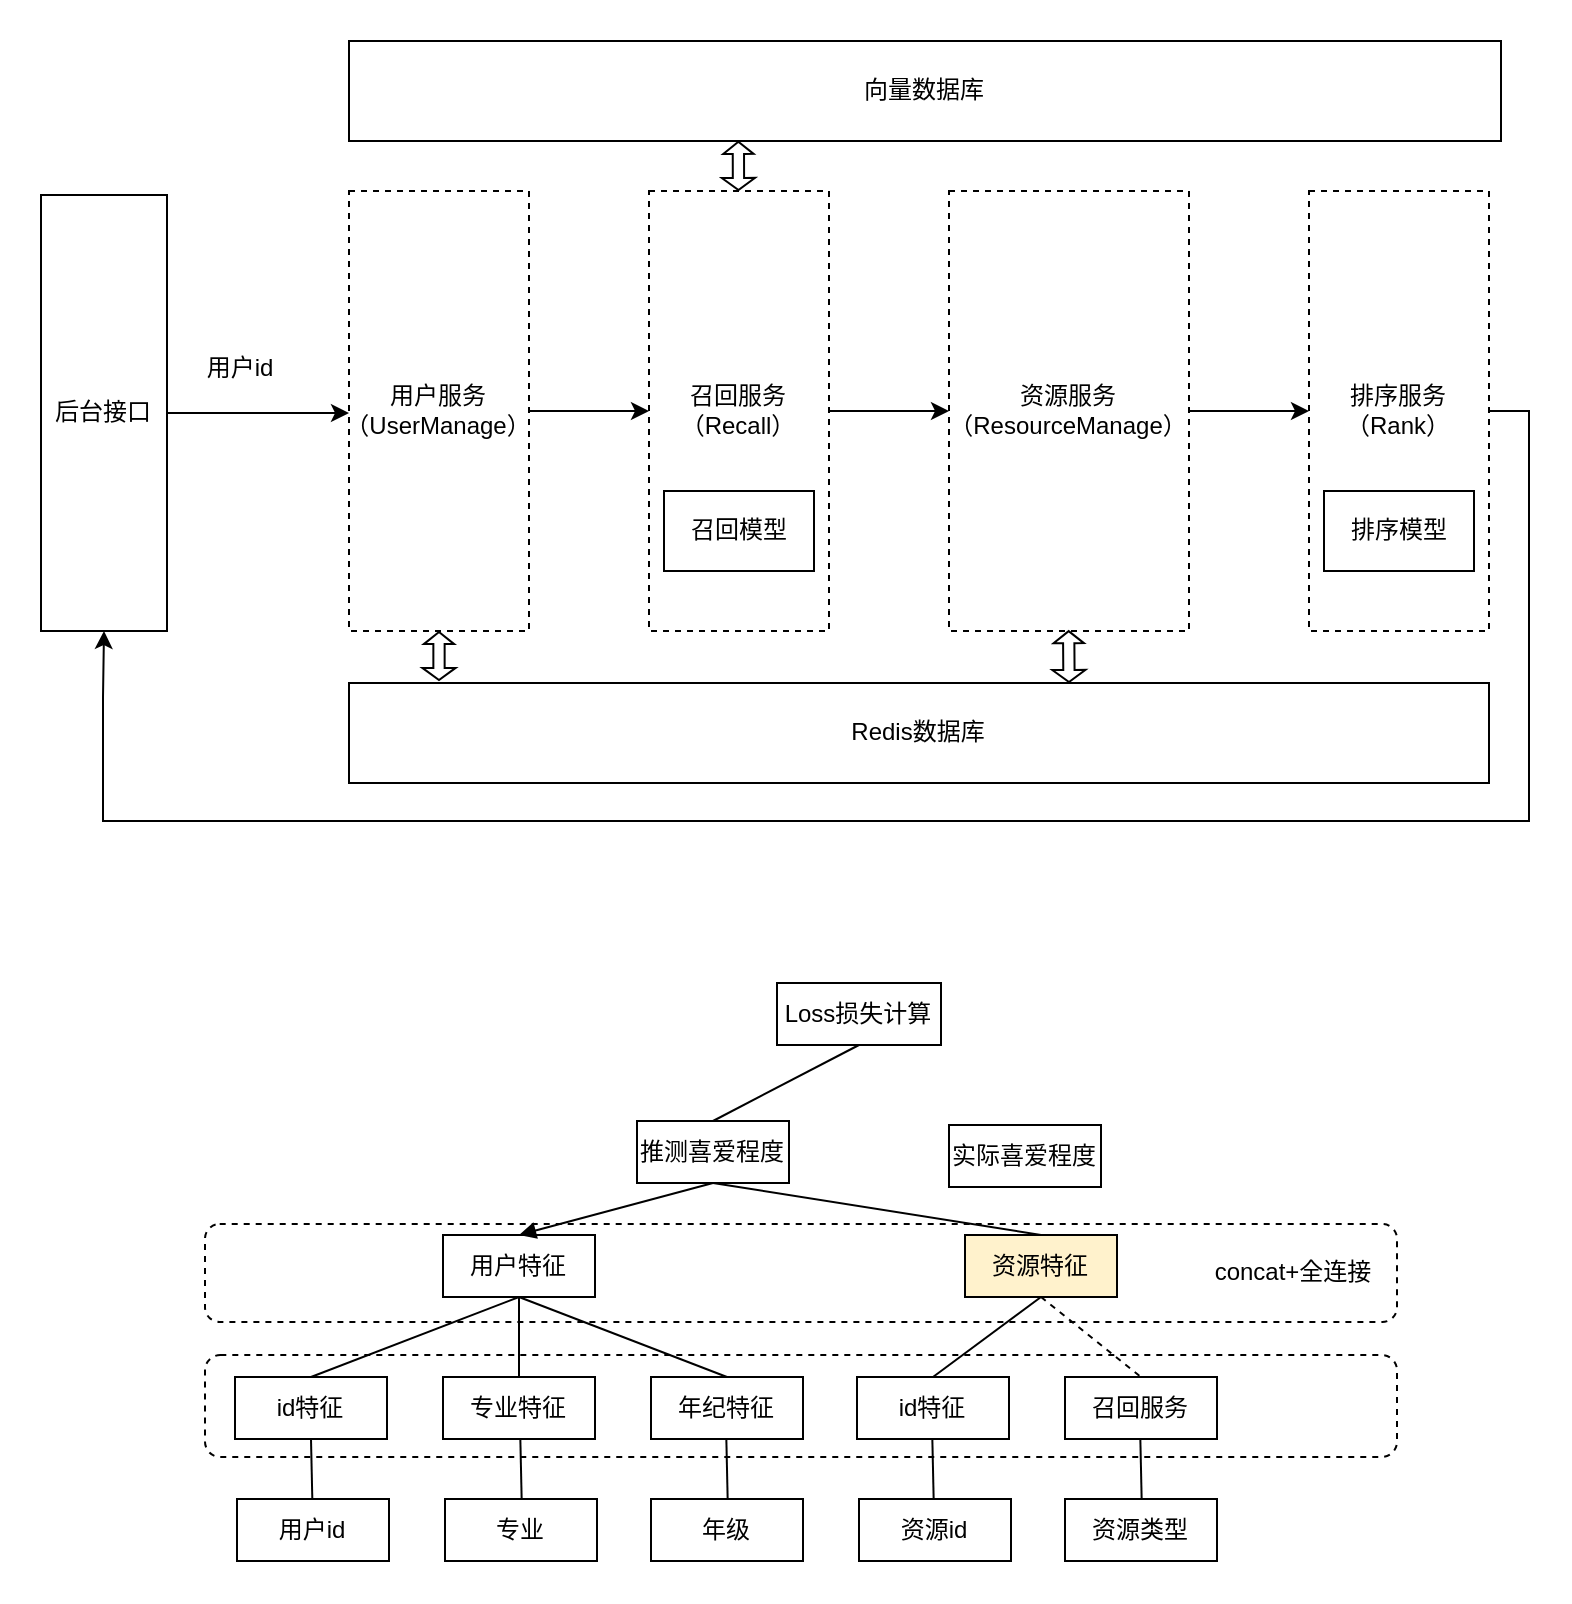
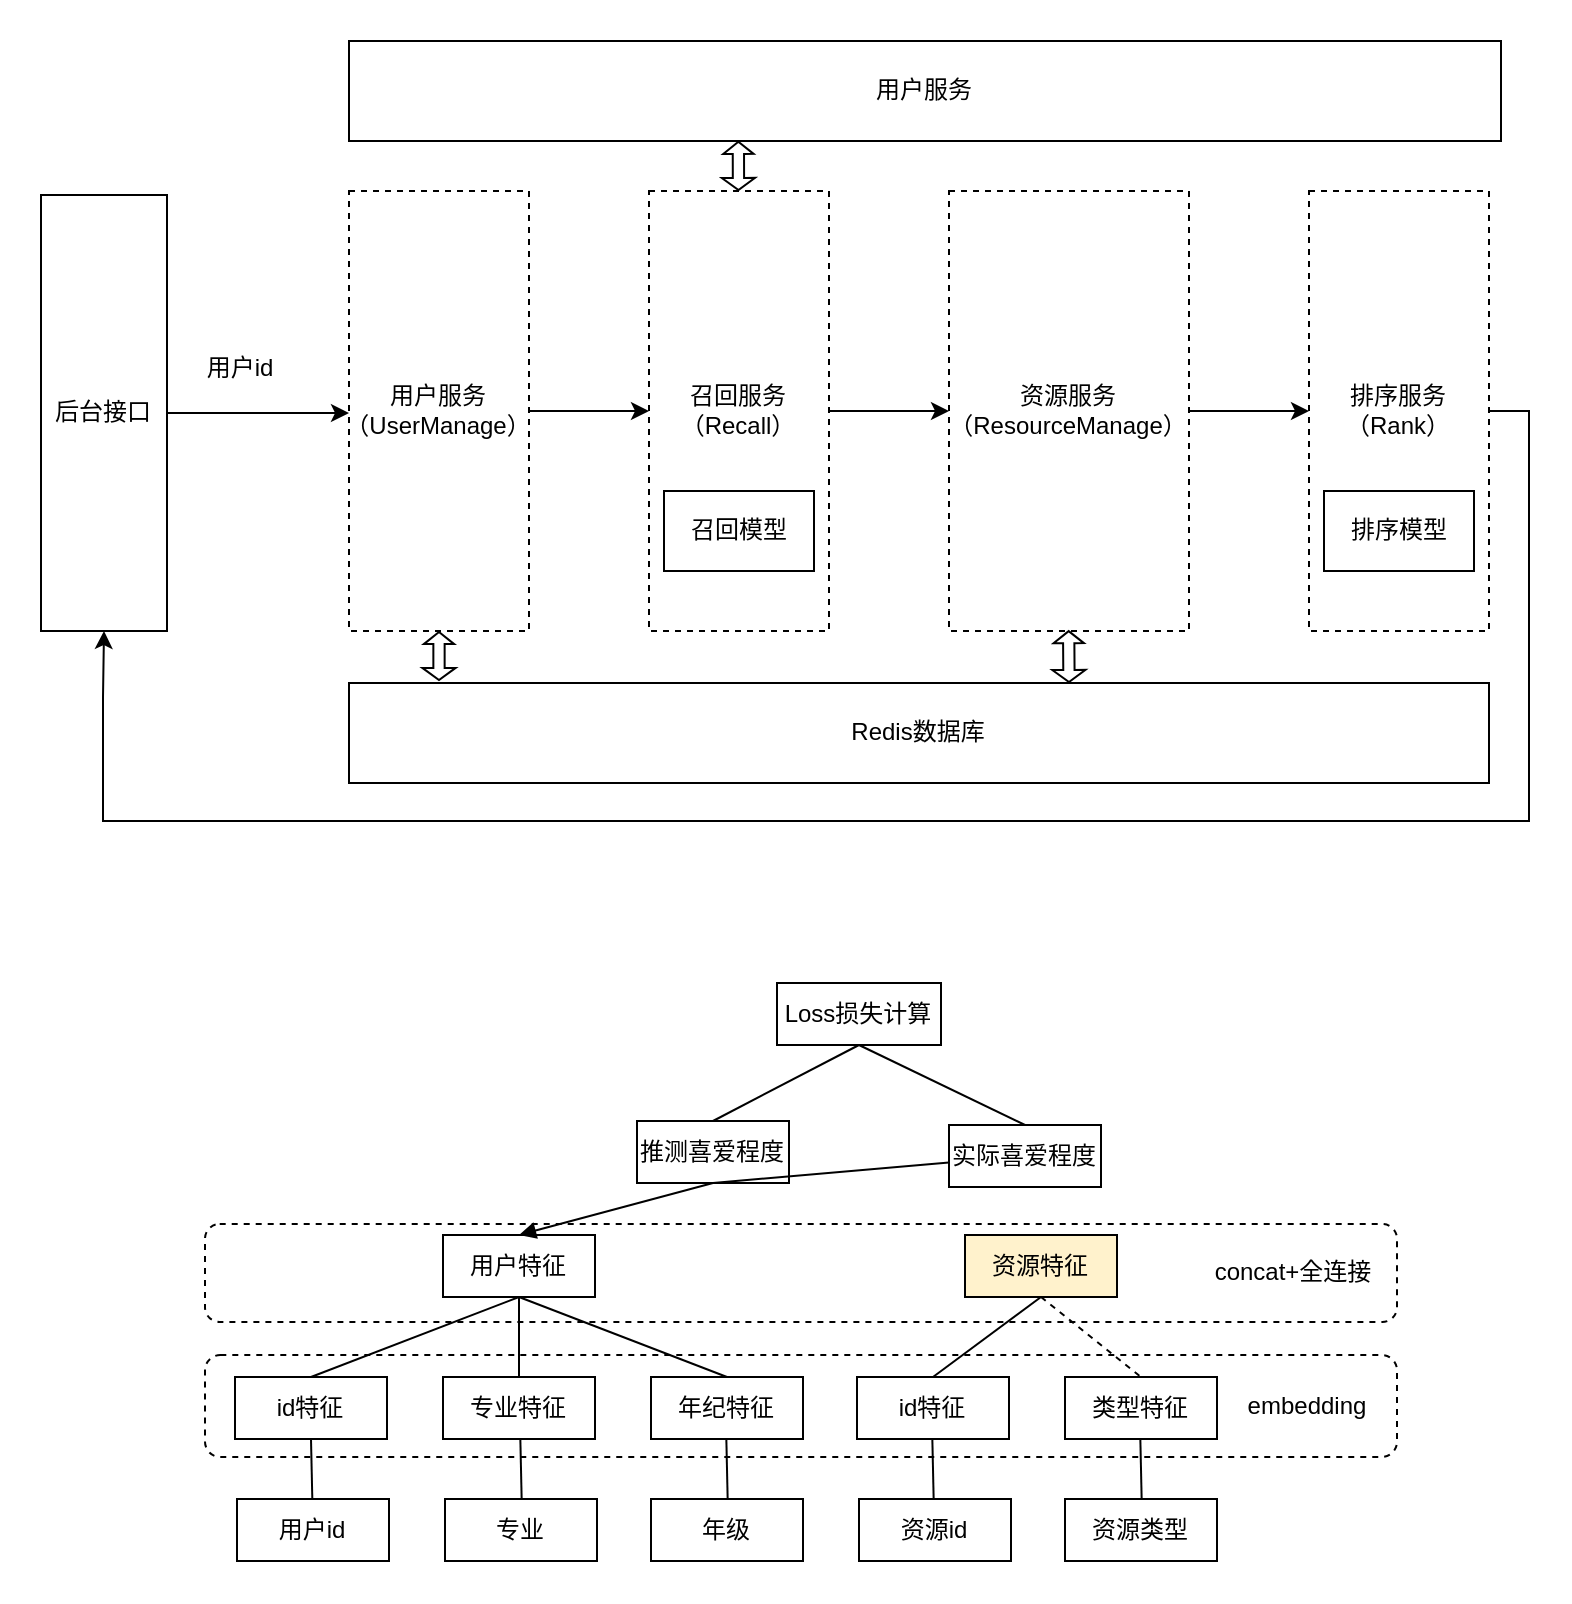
(925, 91) -> (925, 91)
none -> (942, 1085)
(876, 1209) -> (831, 1173)
none -> (1308, 1406)
(1141, 1409) -> (1141, 1409)
